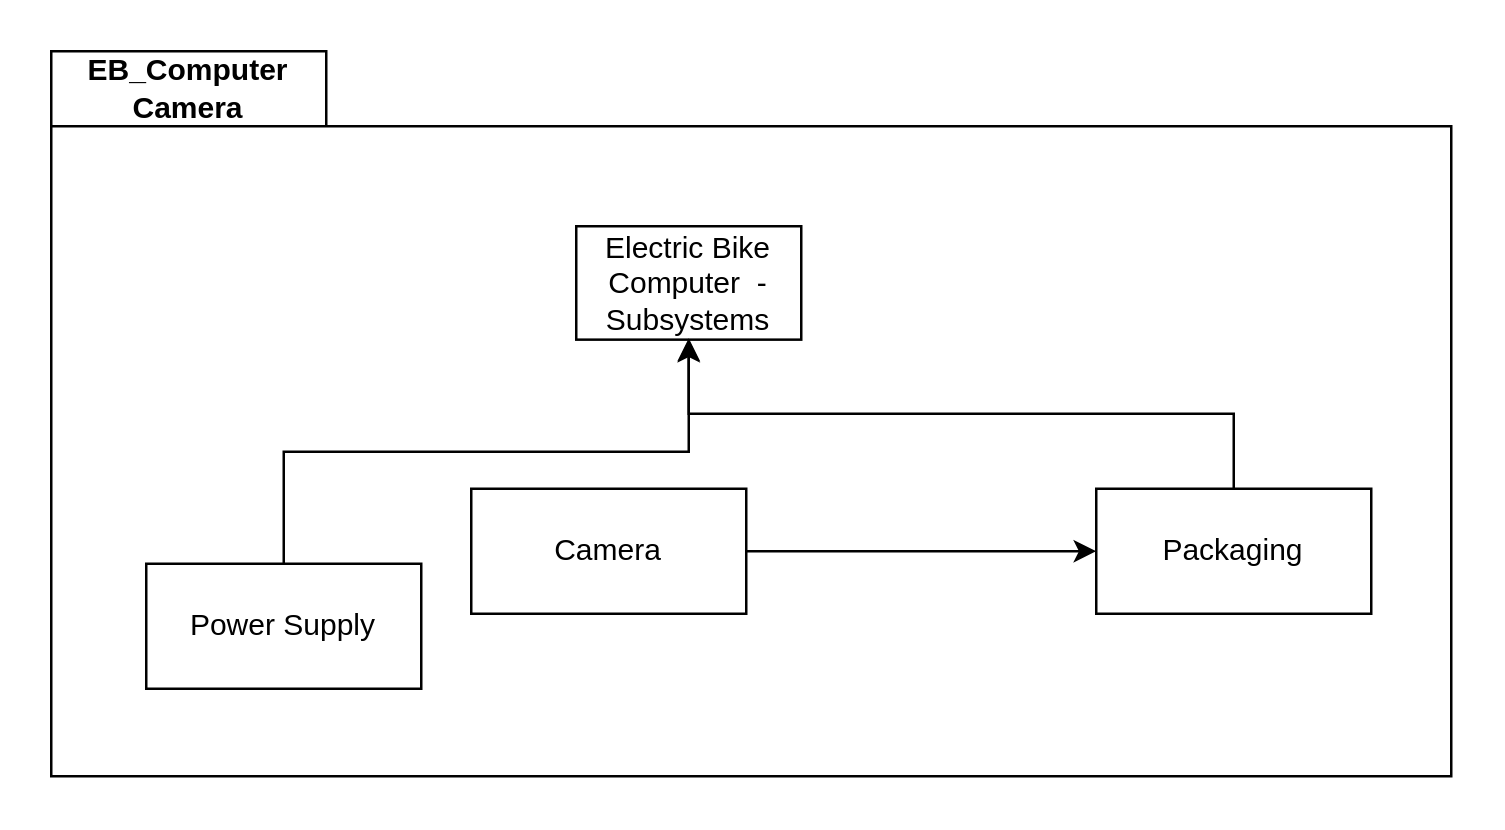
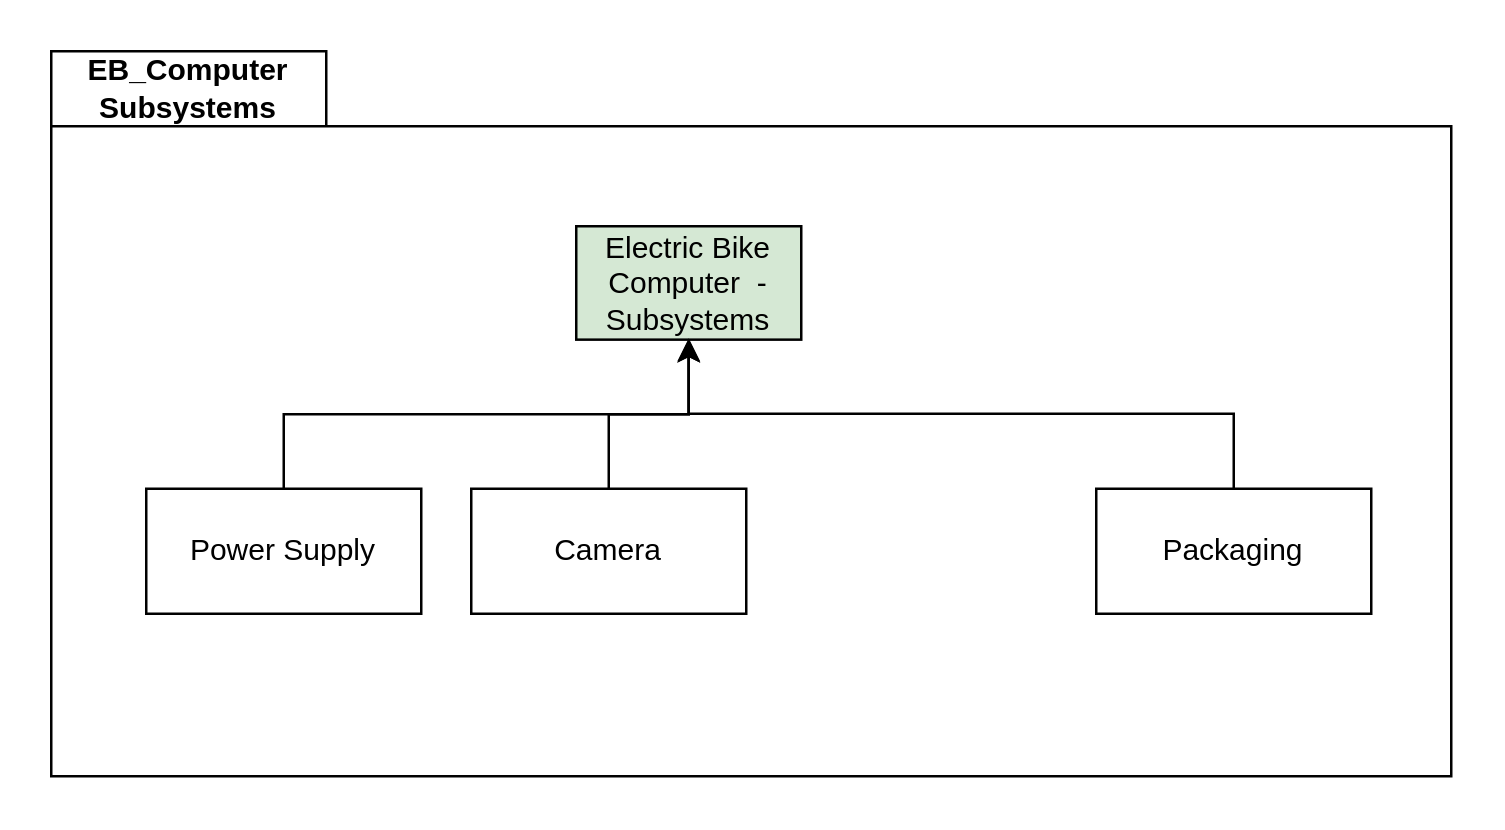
(189, 89) -> (189, 89)
(689, 283) -> (689, 283)
(913, 551) -> (609, 472)
(284, 626) -> (284, 551)
